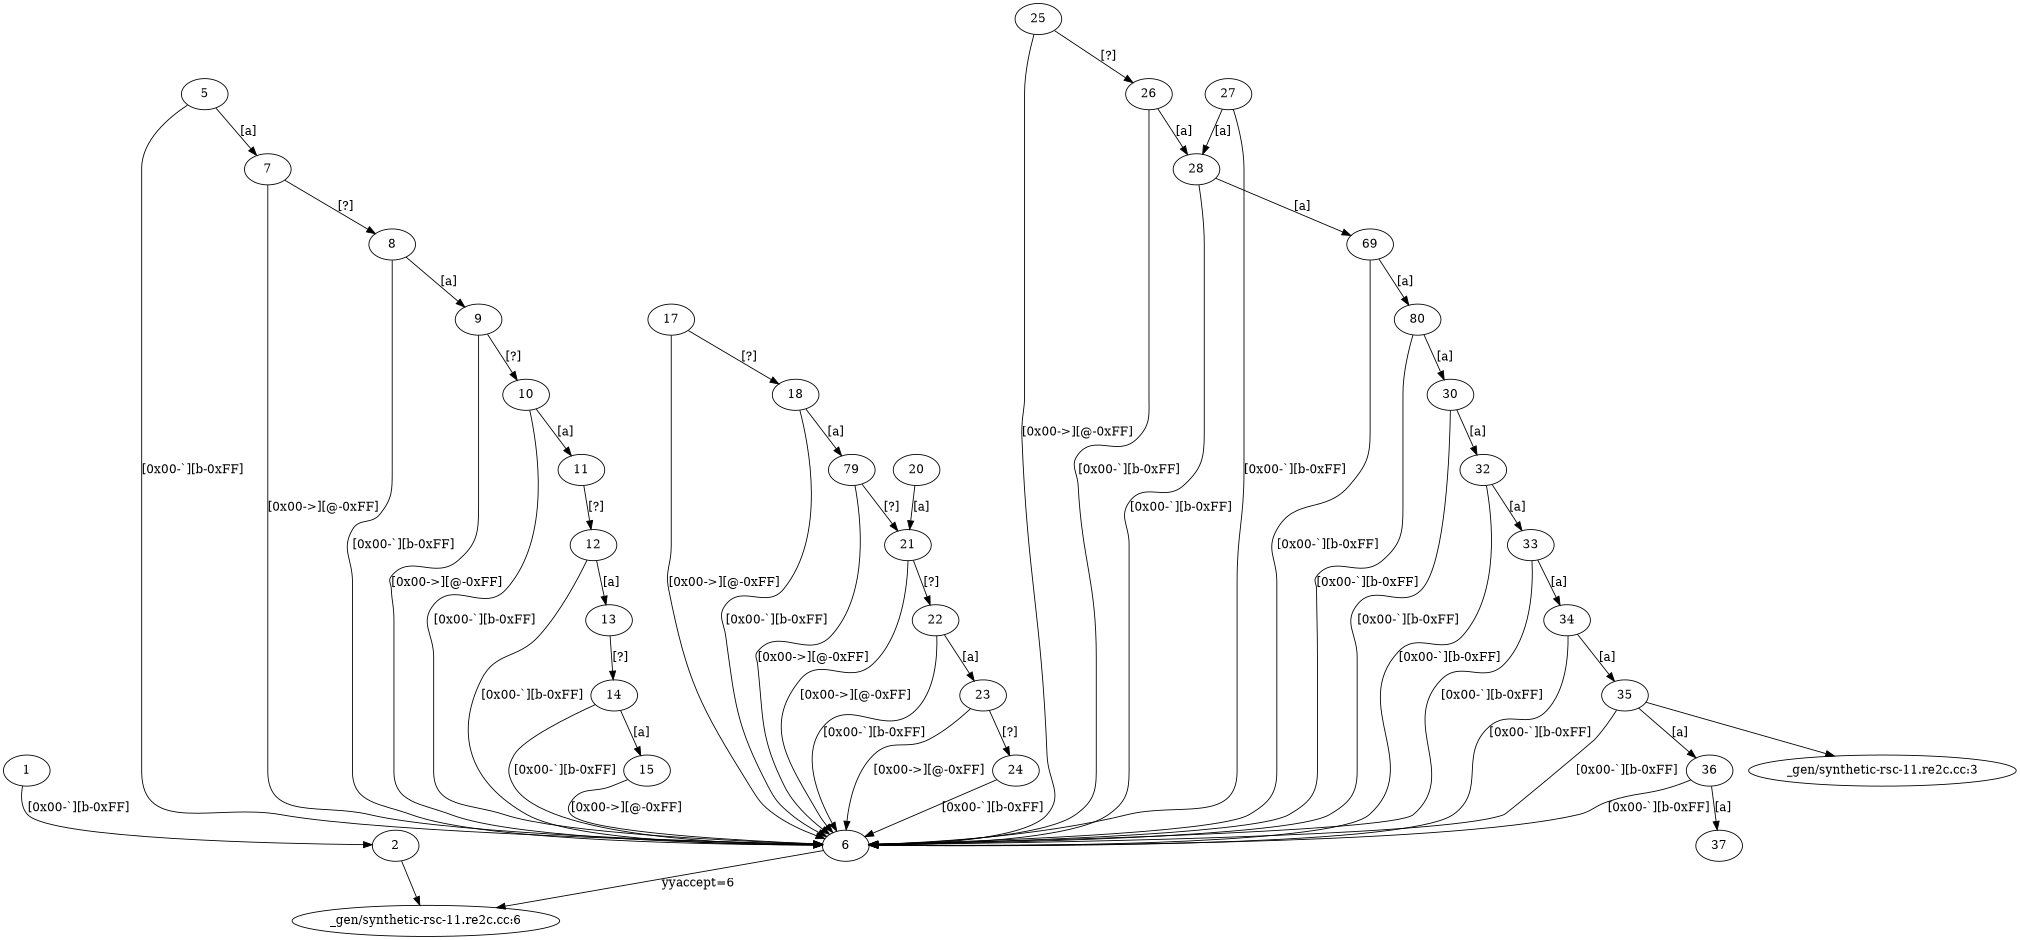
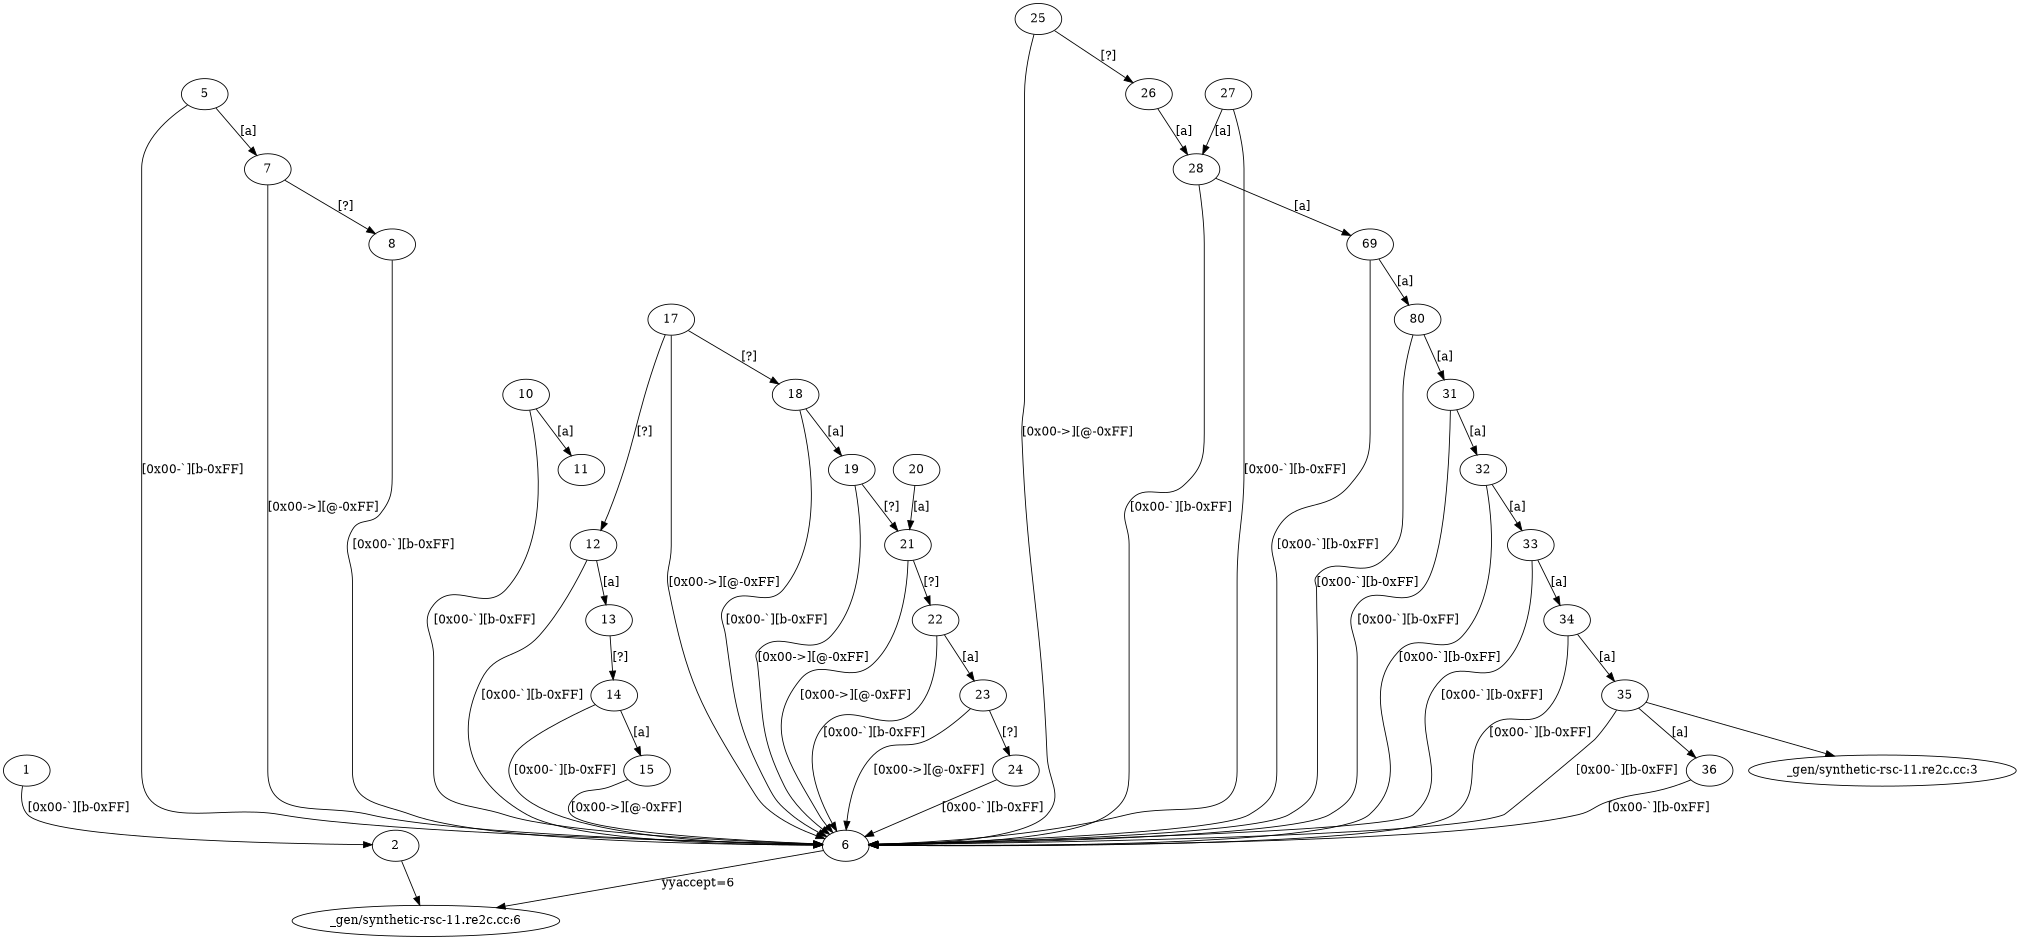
(479, 320) -> none
(1450, 395) -> (1450, 395)
(852, 470) -> (852, 470)
(587, 503) -> (636, 429)
(1084, 540) -> none
(1719, 846) -> none
